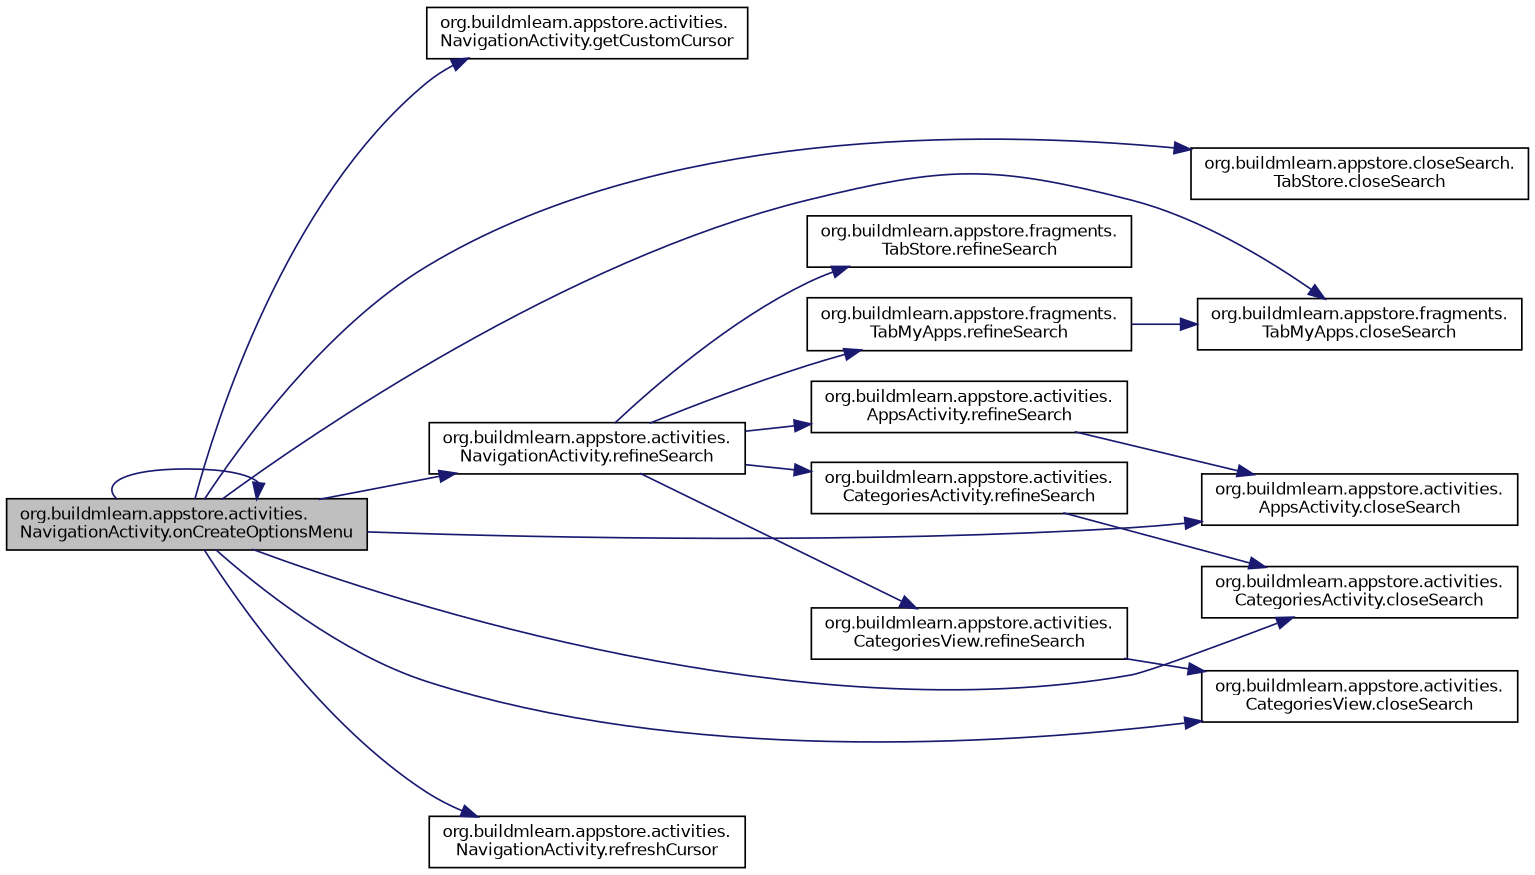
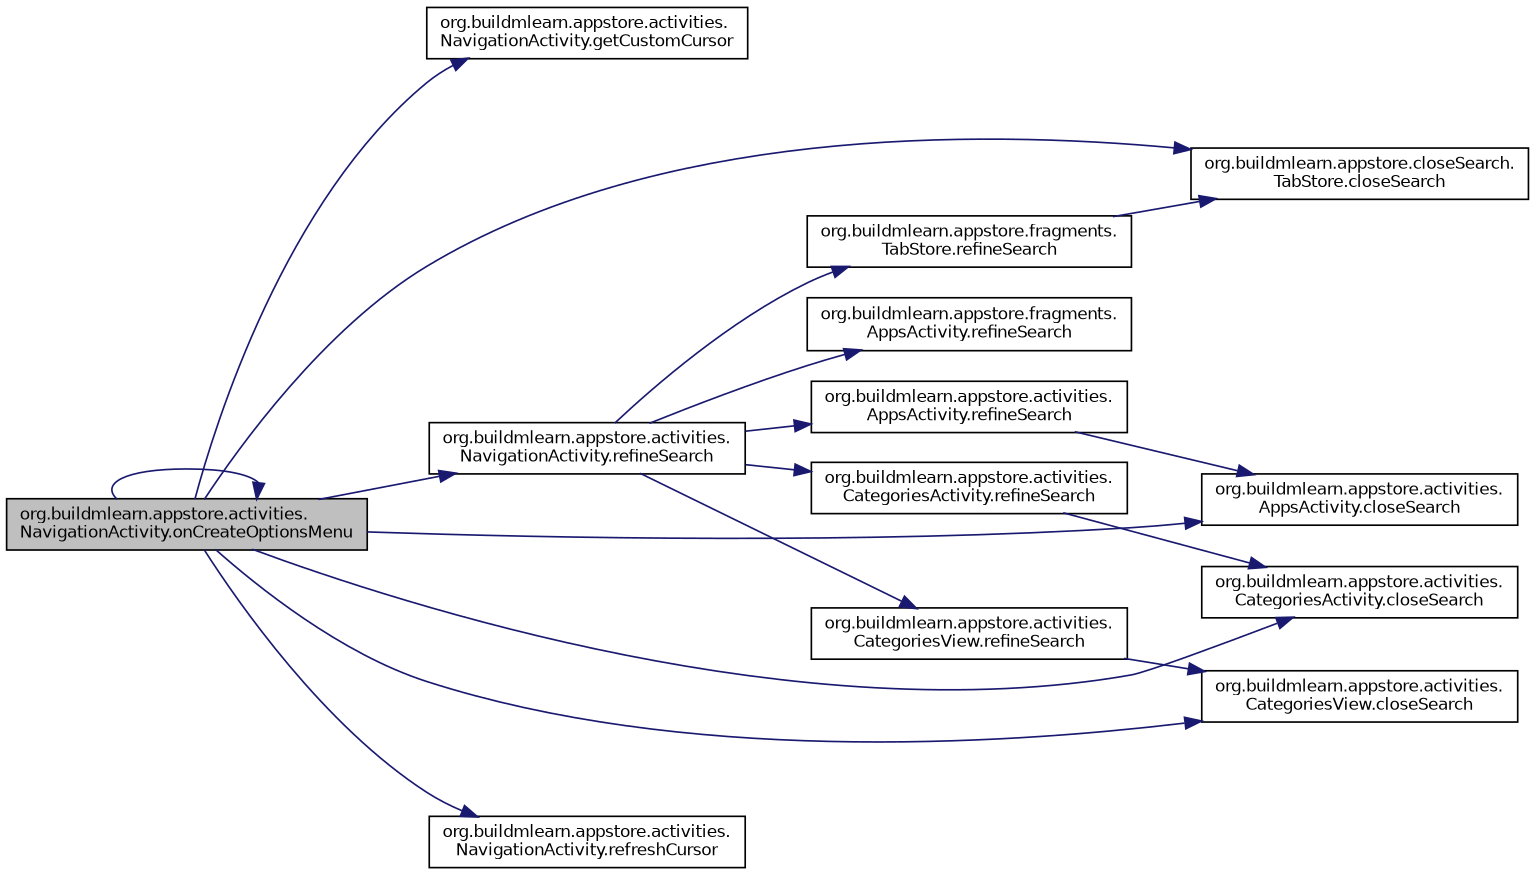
none -> (1156, 209)
(969, 324) -> (969, 324)
(1360, 324) -> none
